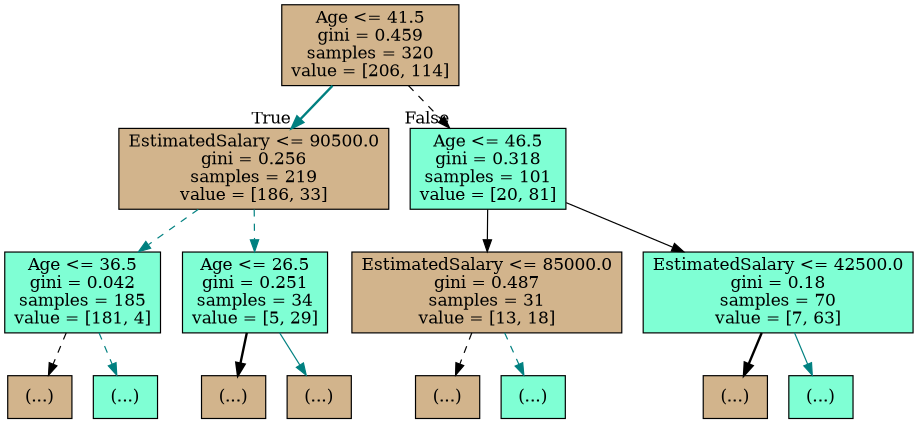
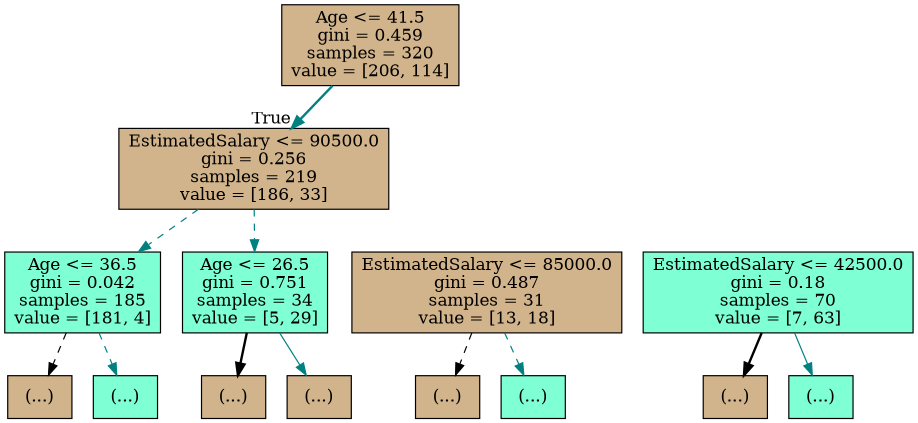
(488, 169) -> none
(255, 292) -> (255, 292)
